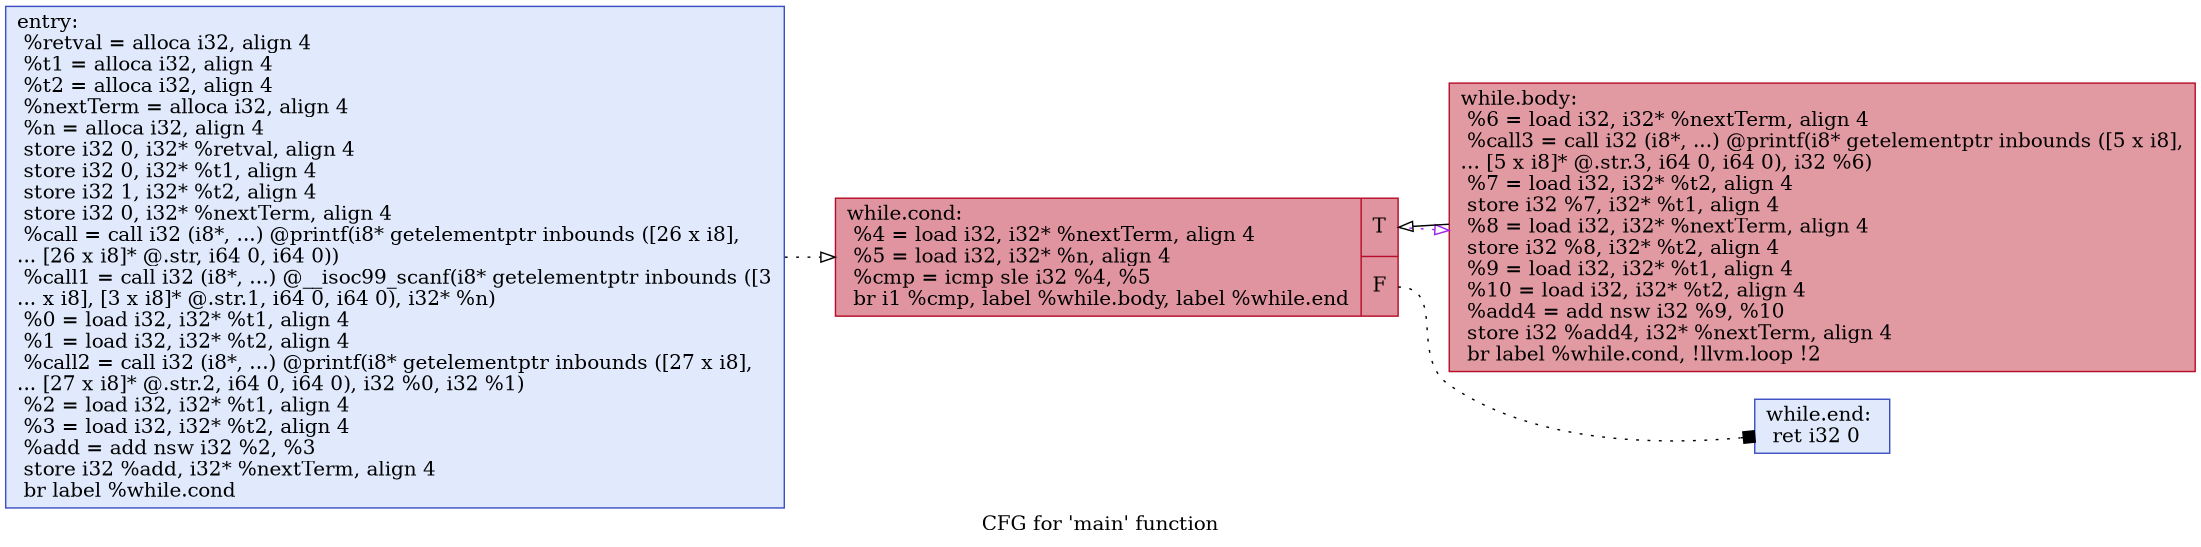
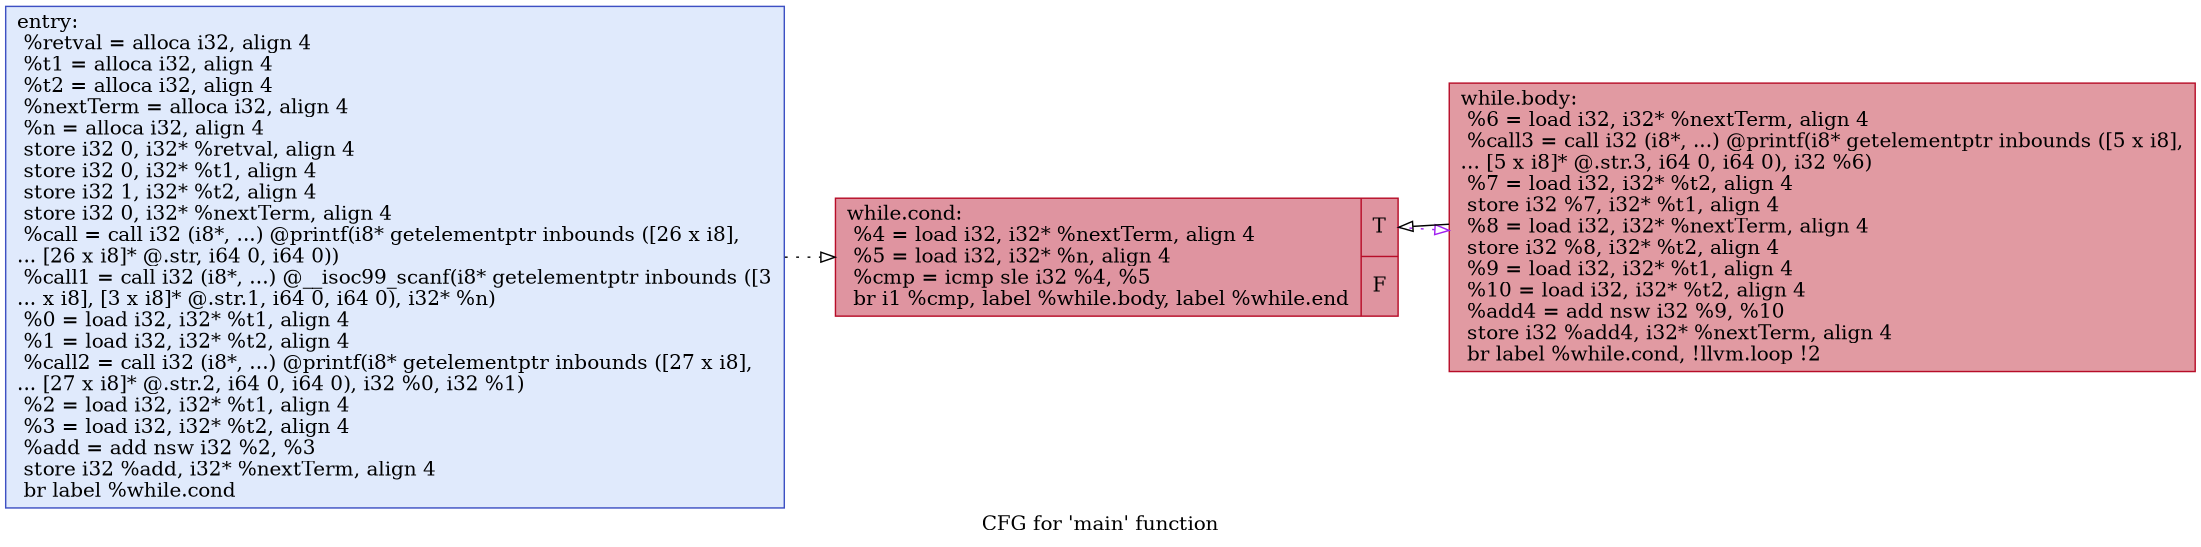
(1822, 426) -> none
